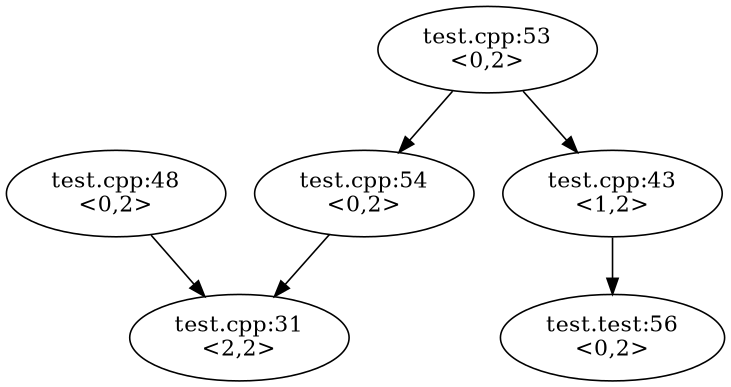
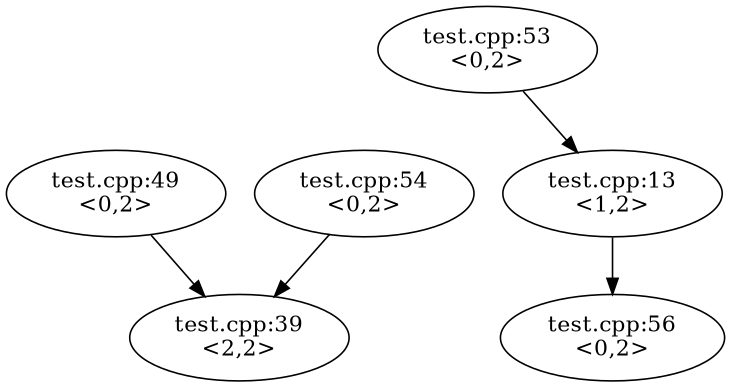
(431, 116) -> none
(116, 194) -> (116, 194)
(613, 194) -> (613, 194)
(239, 338) -> (239, 338)
(613, 338) -> (613, 338)
